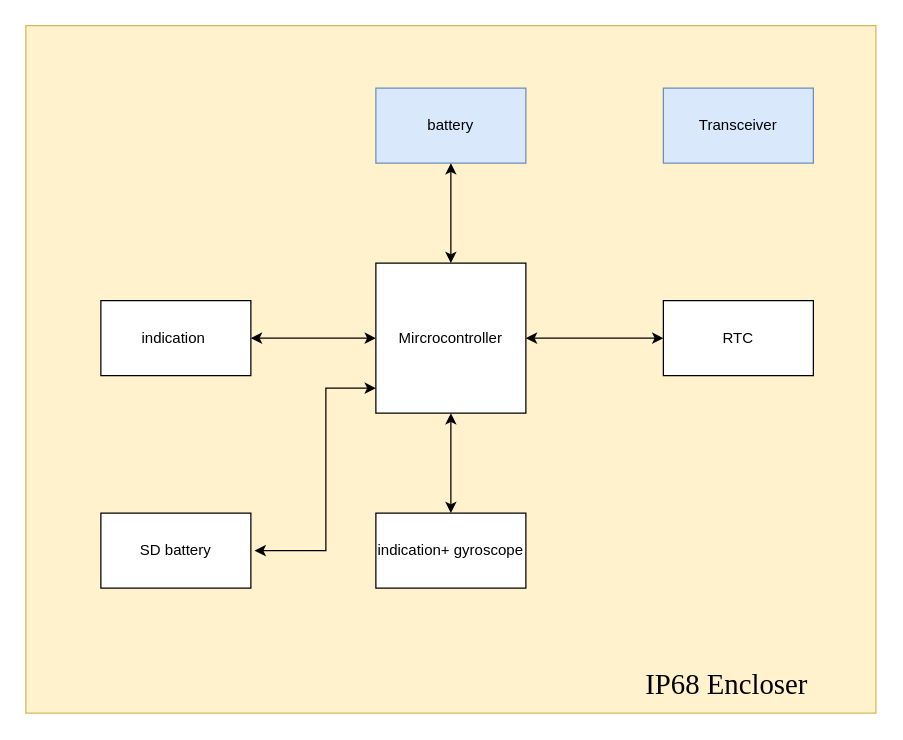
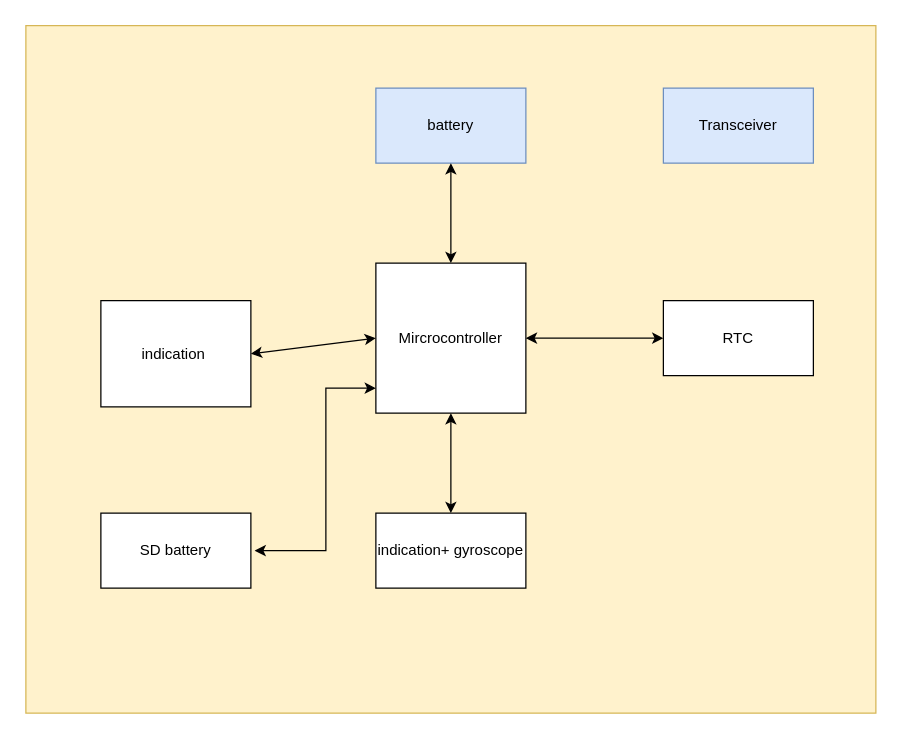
(176, 338) -> (176, 354)
(738, 682) -> none
